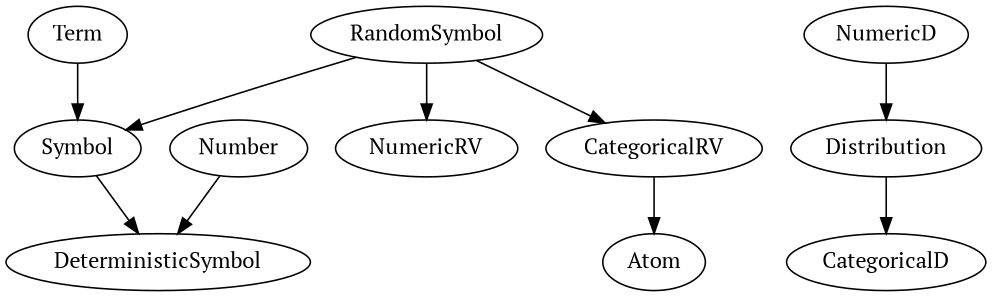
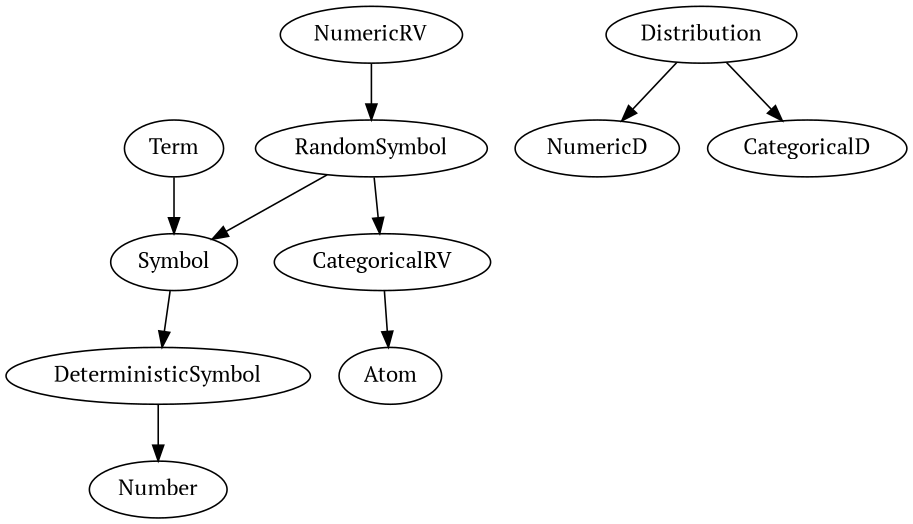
(427, 84) -> (371, 84)
(886, 84) -> (655, 86)
(203, 198) -> (158, 425)
